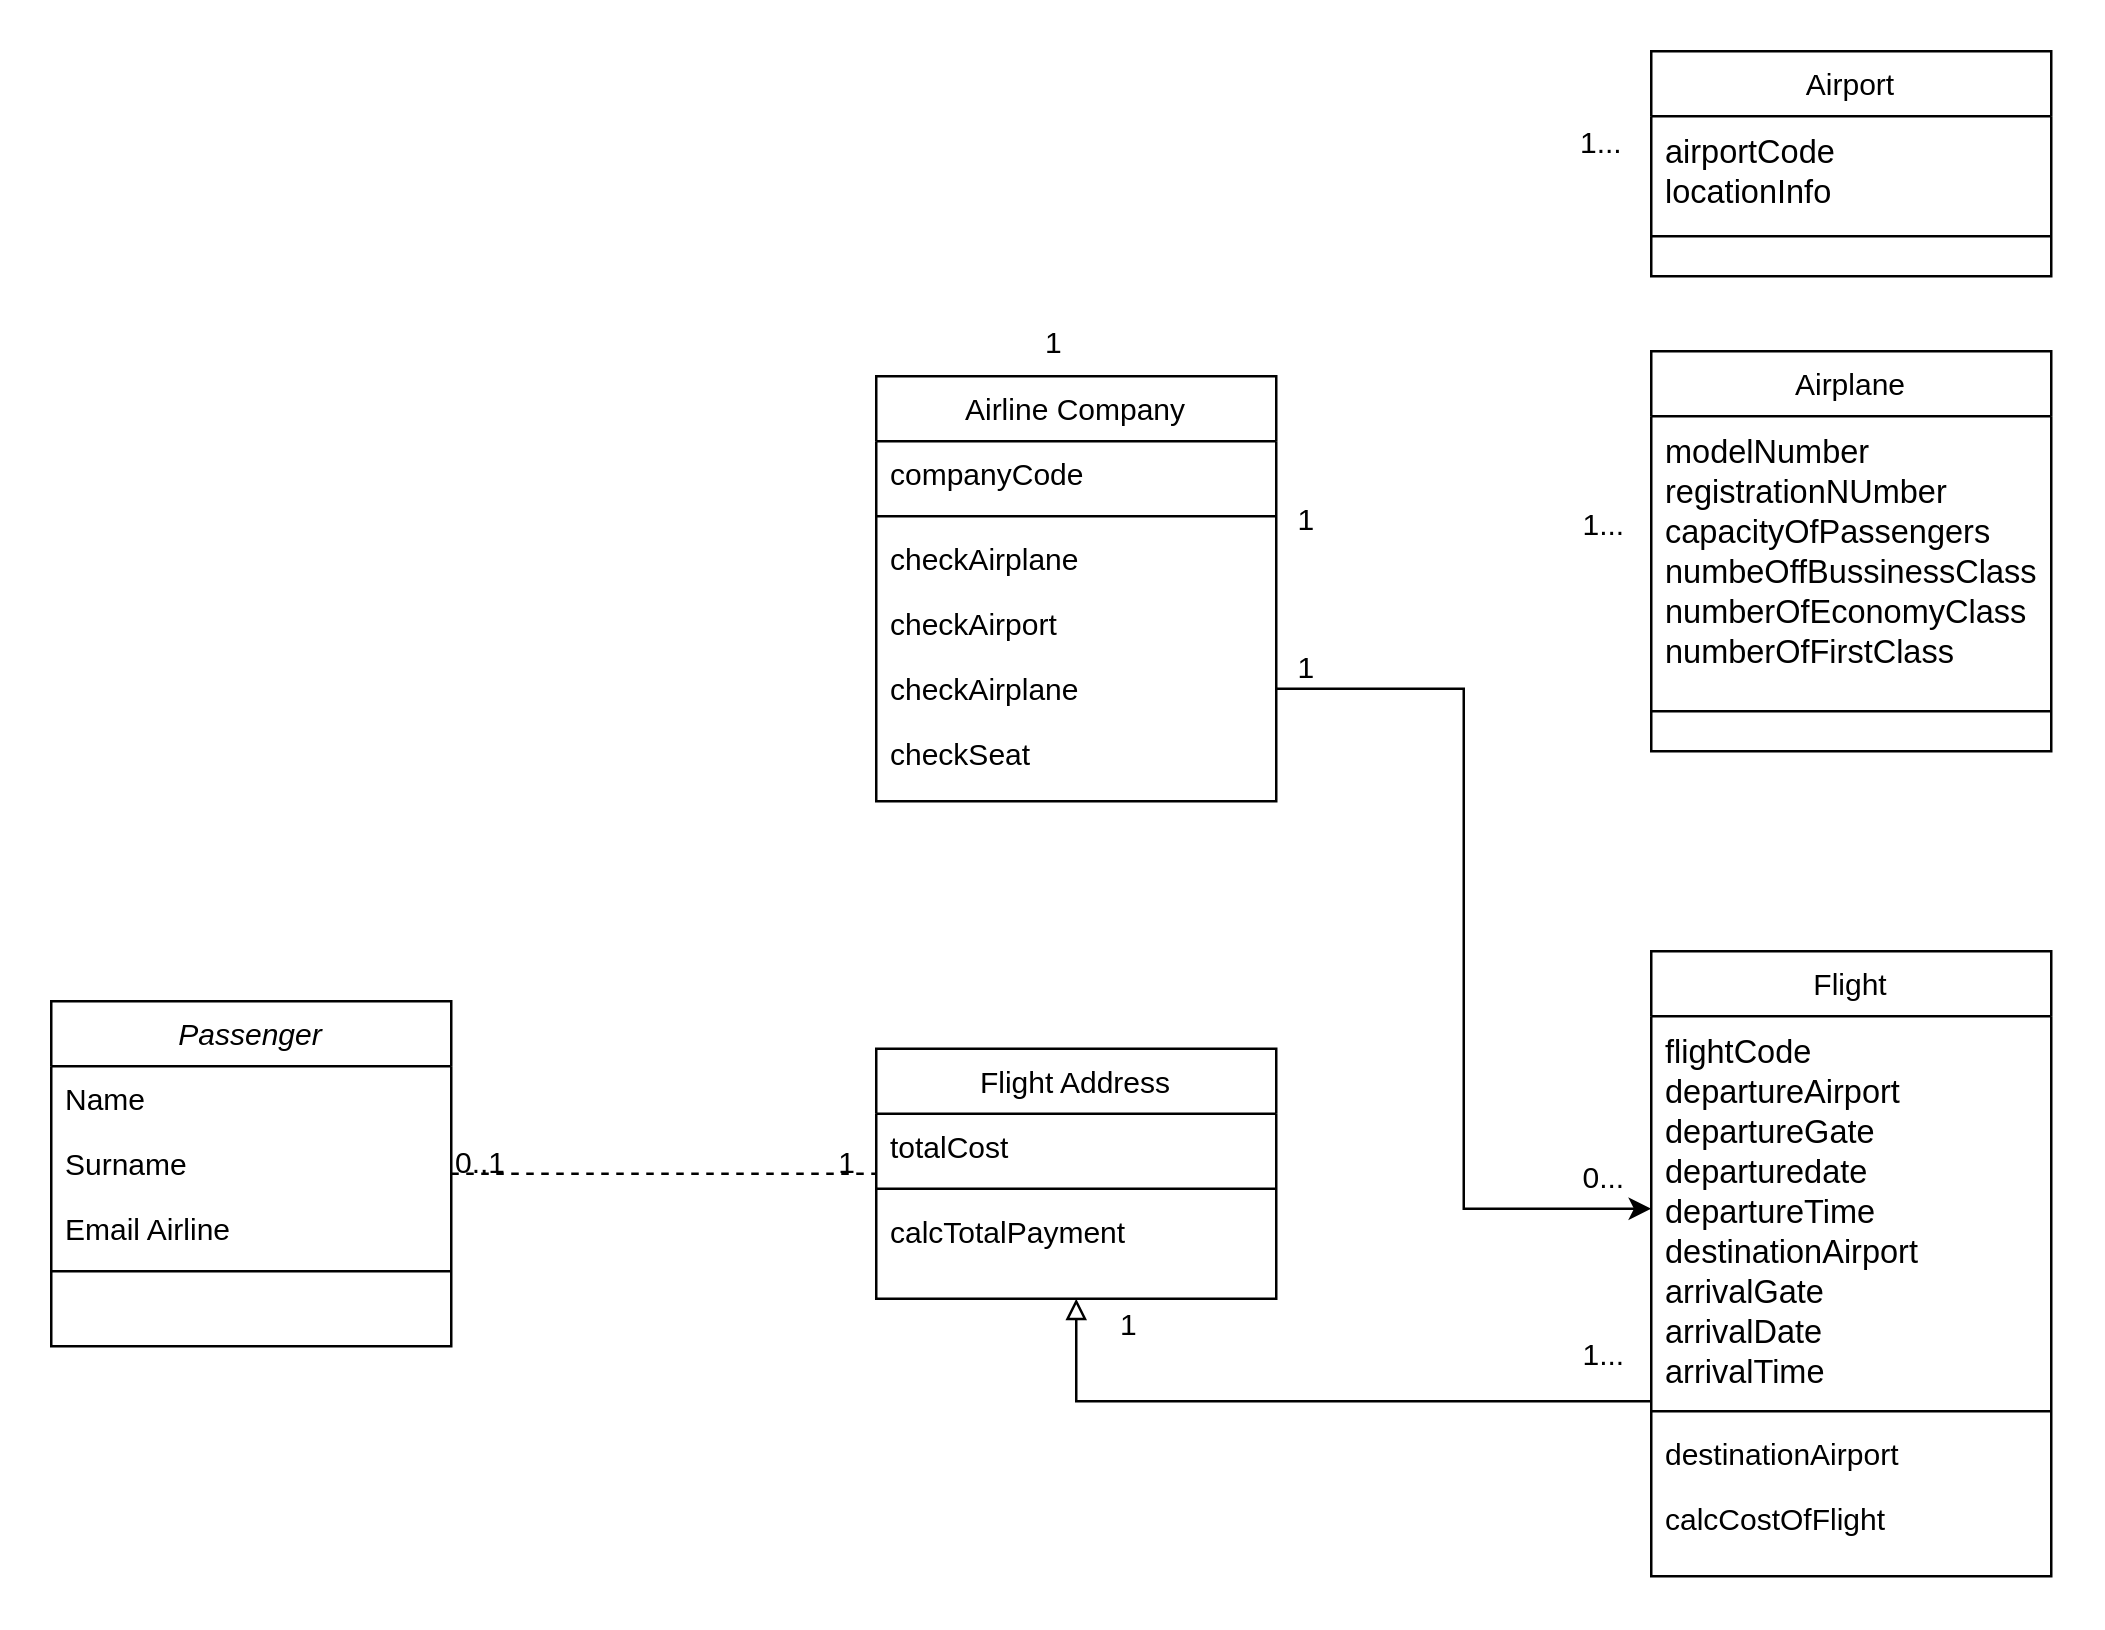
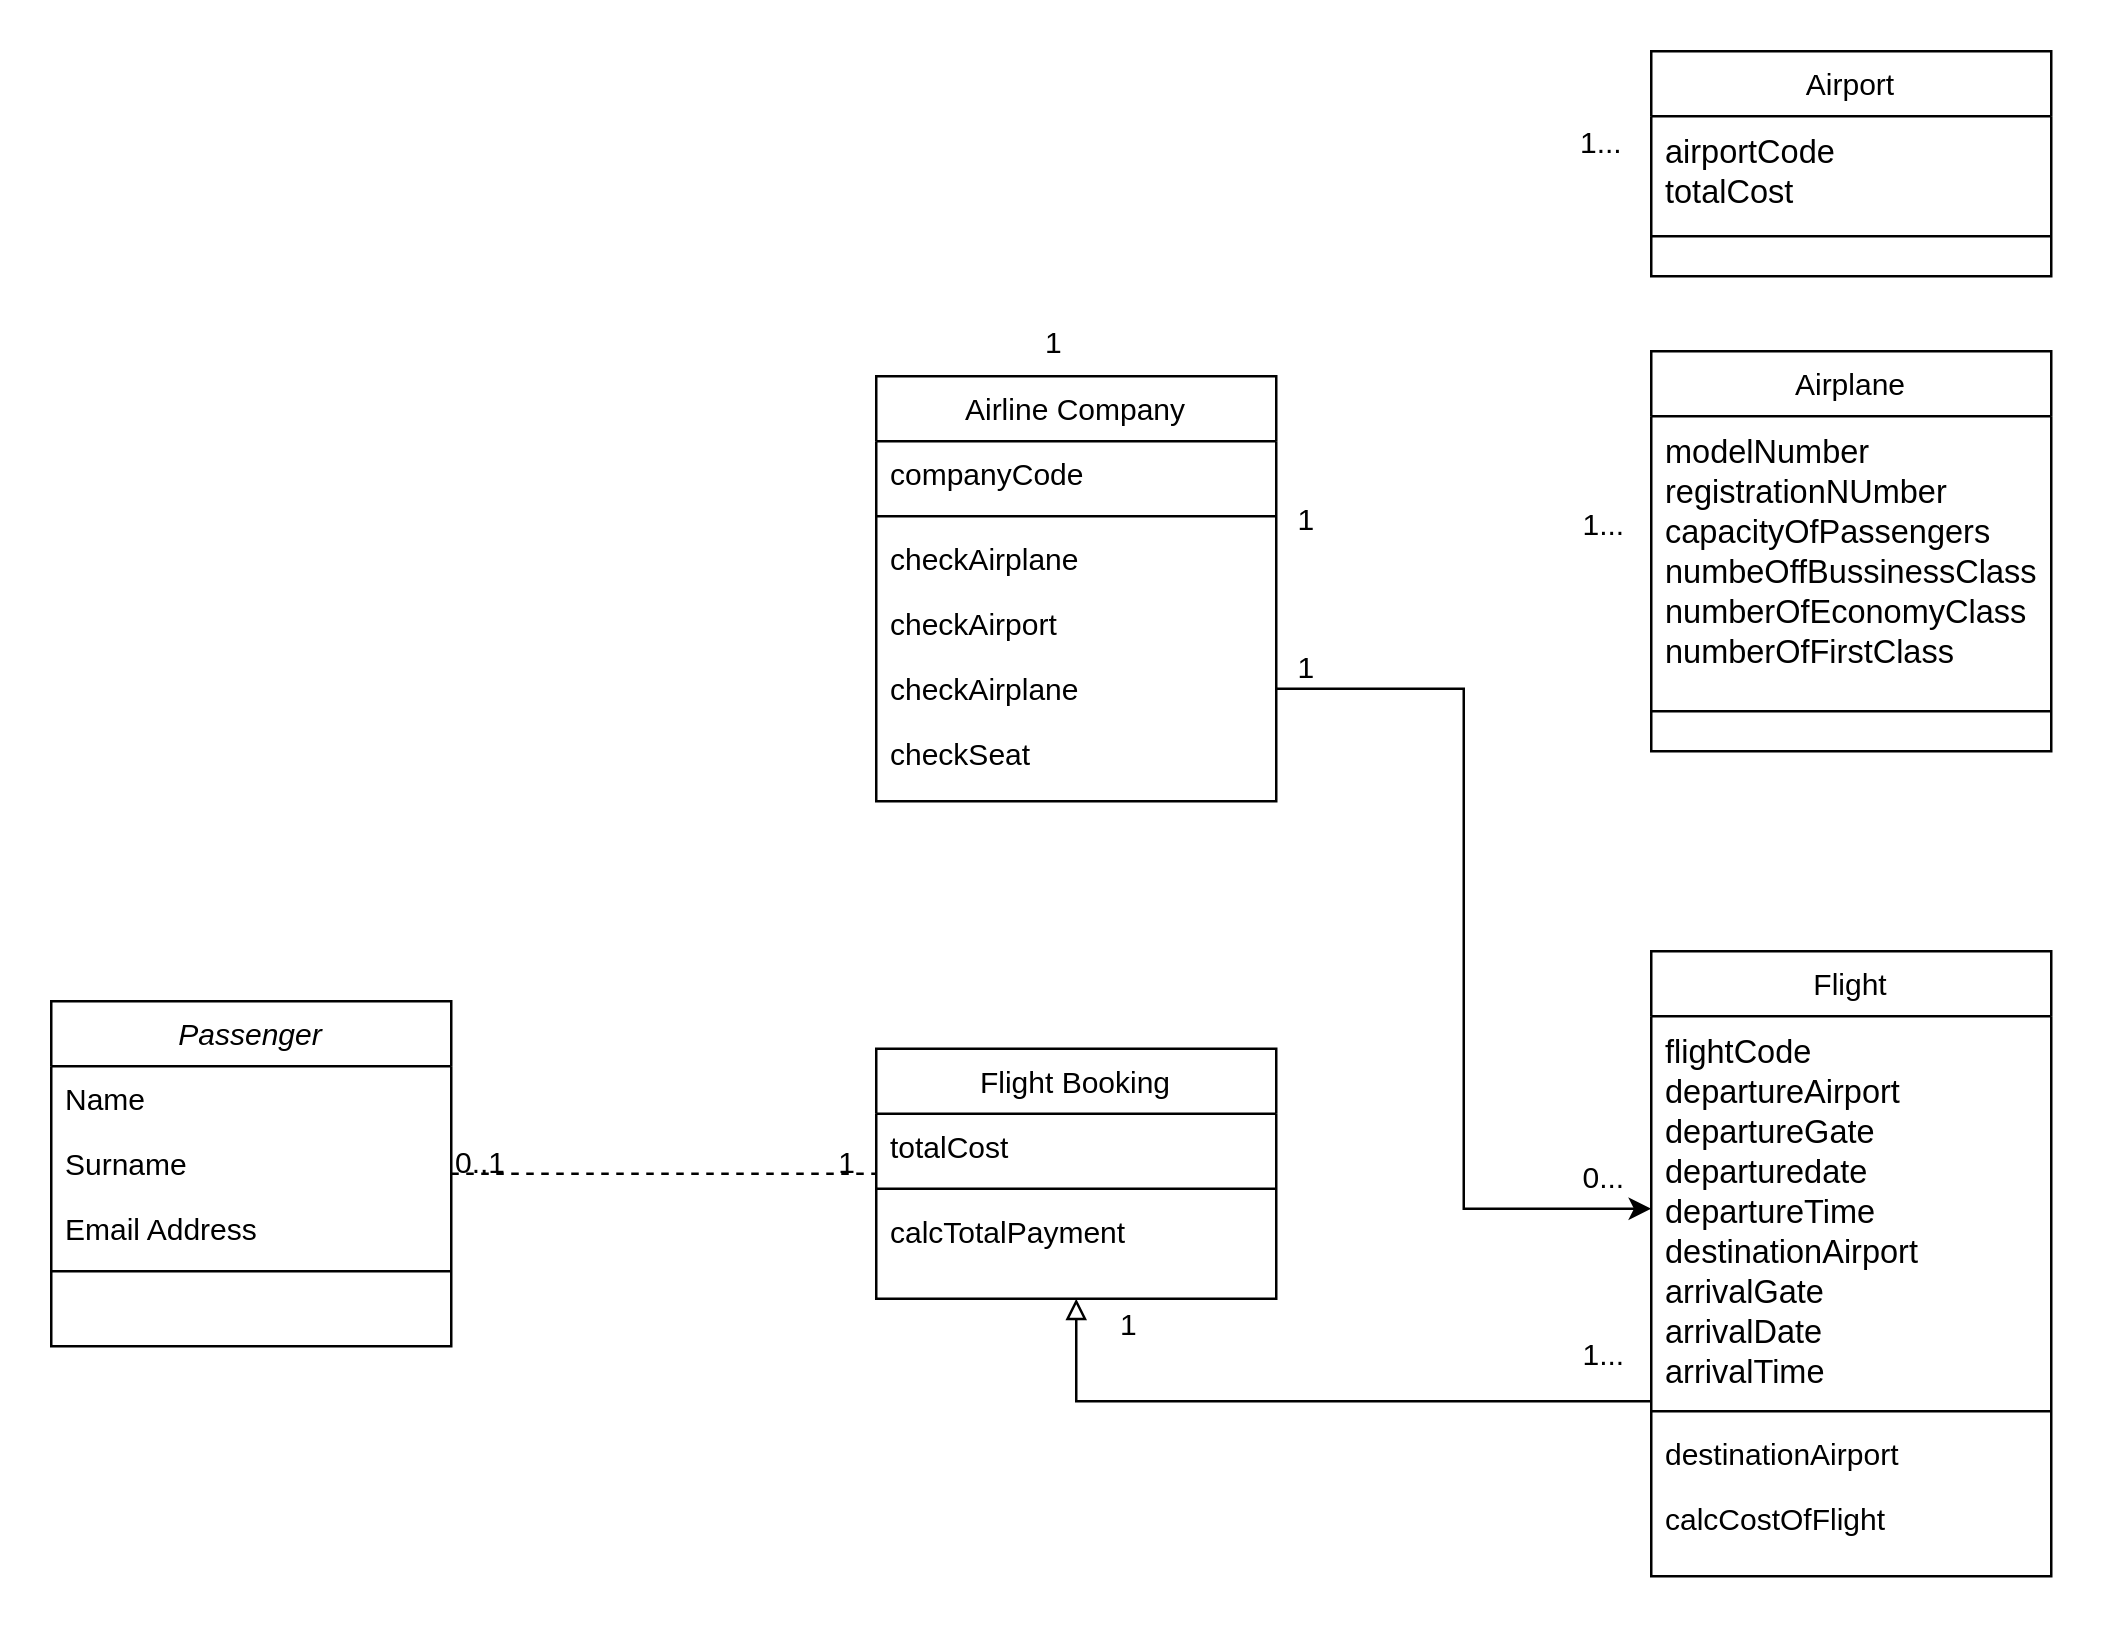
(1761, 152) -> (1761, 152)
(1075, 1083) -> (1075, 1083)
(151, 1230) -> (163, 1230)
